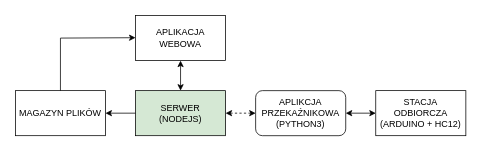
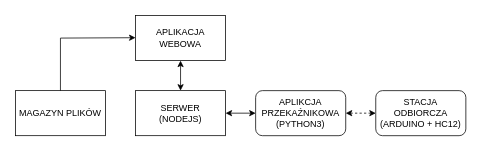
(112, 113) -> none
(180, 113) -> (180, 113)
(239, 113) -> (239, 113)
(360, 113) -> (360, 113)
(420, 113) -> (420, 113)
